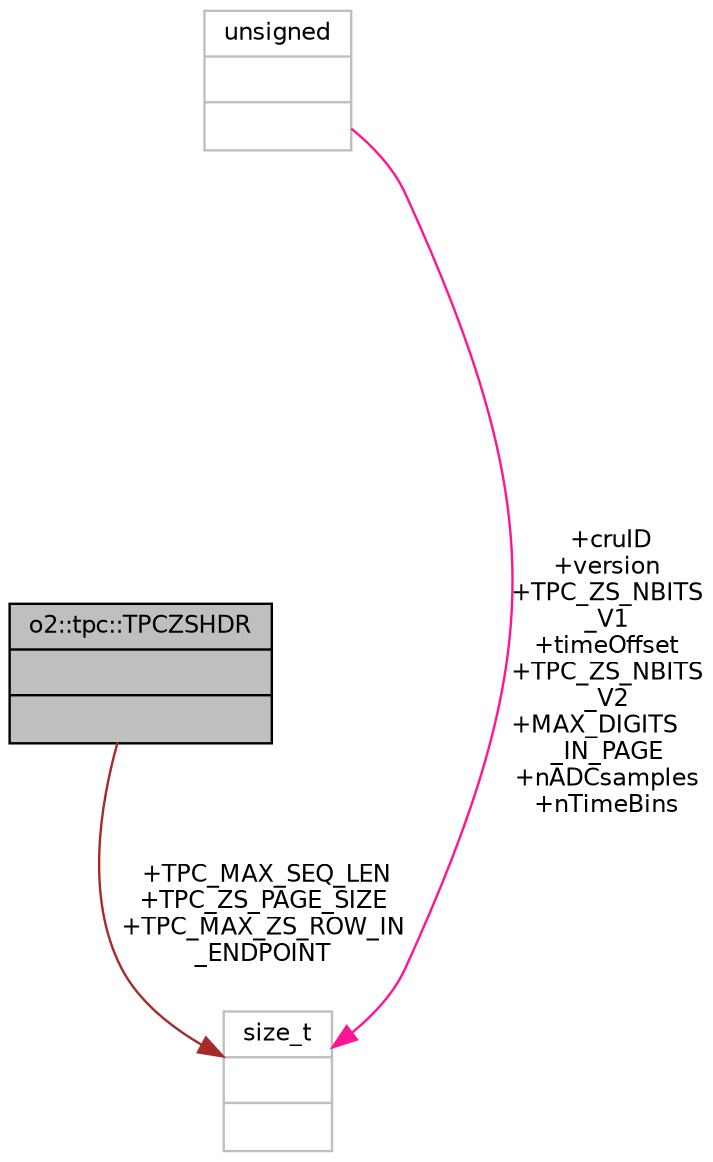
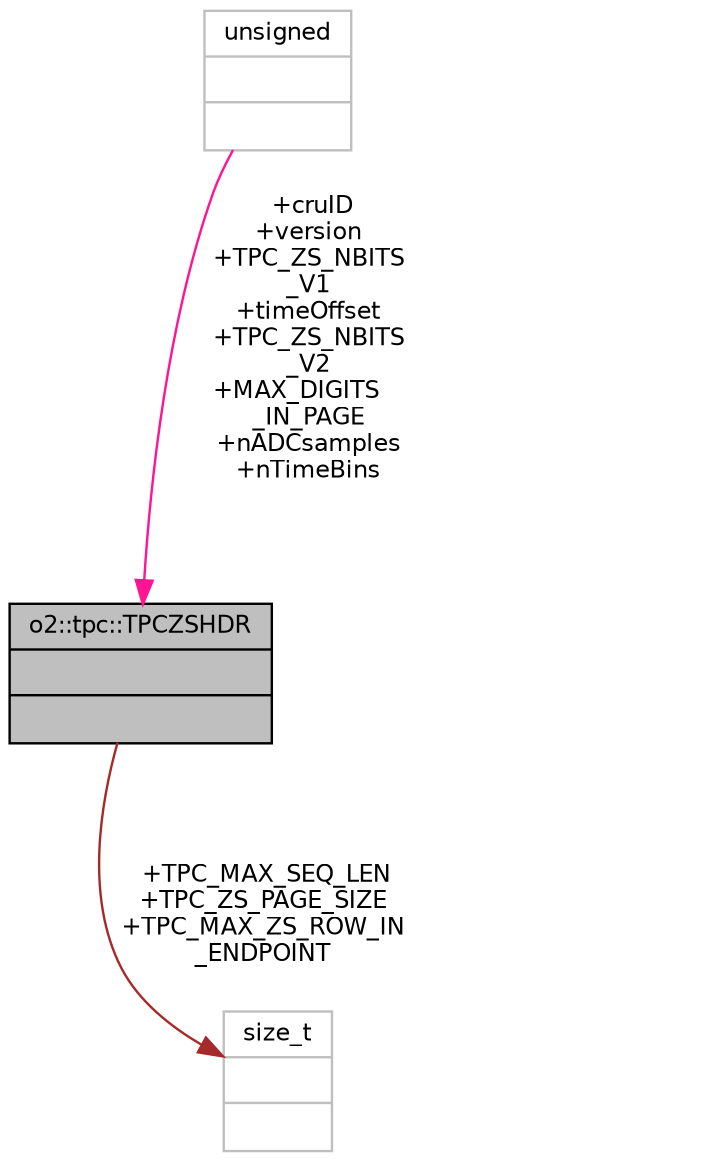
(512, 580) -> (170, 361)
